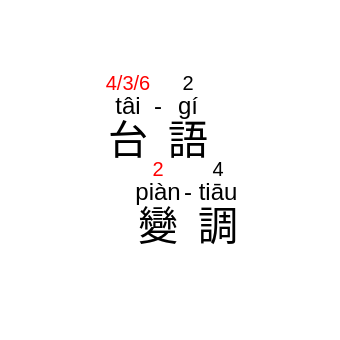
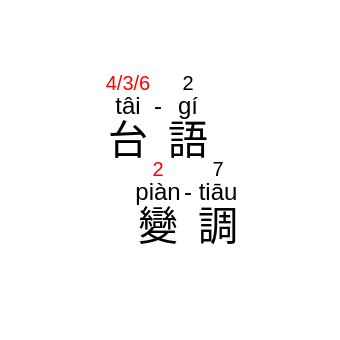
(219, 169) -> (219, 169)
